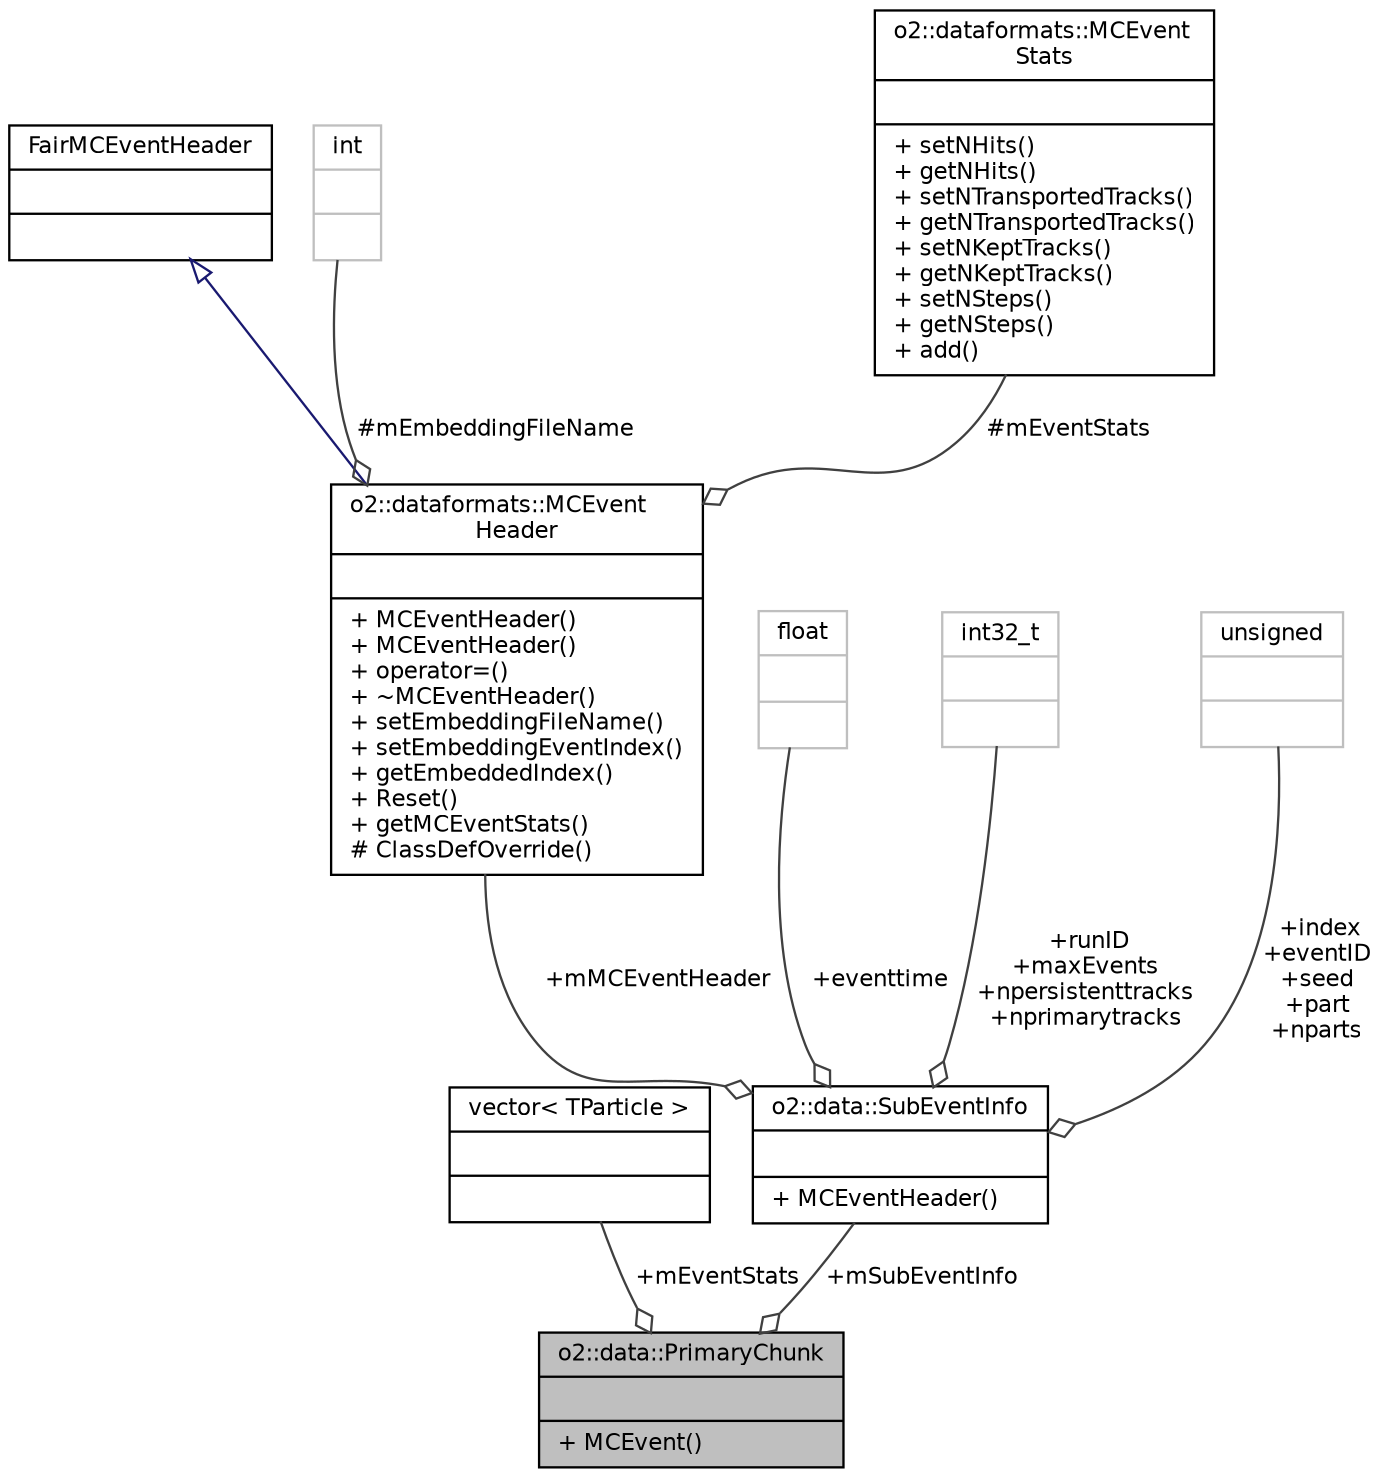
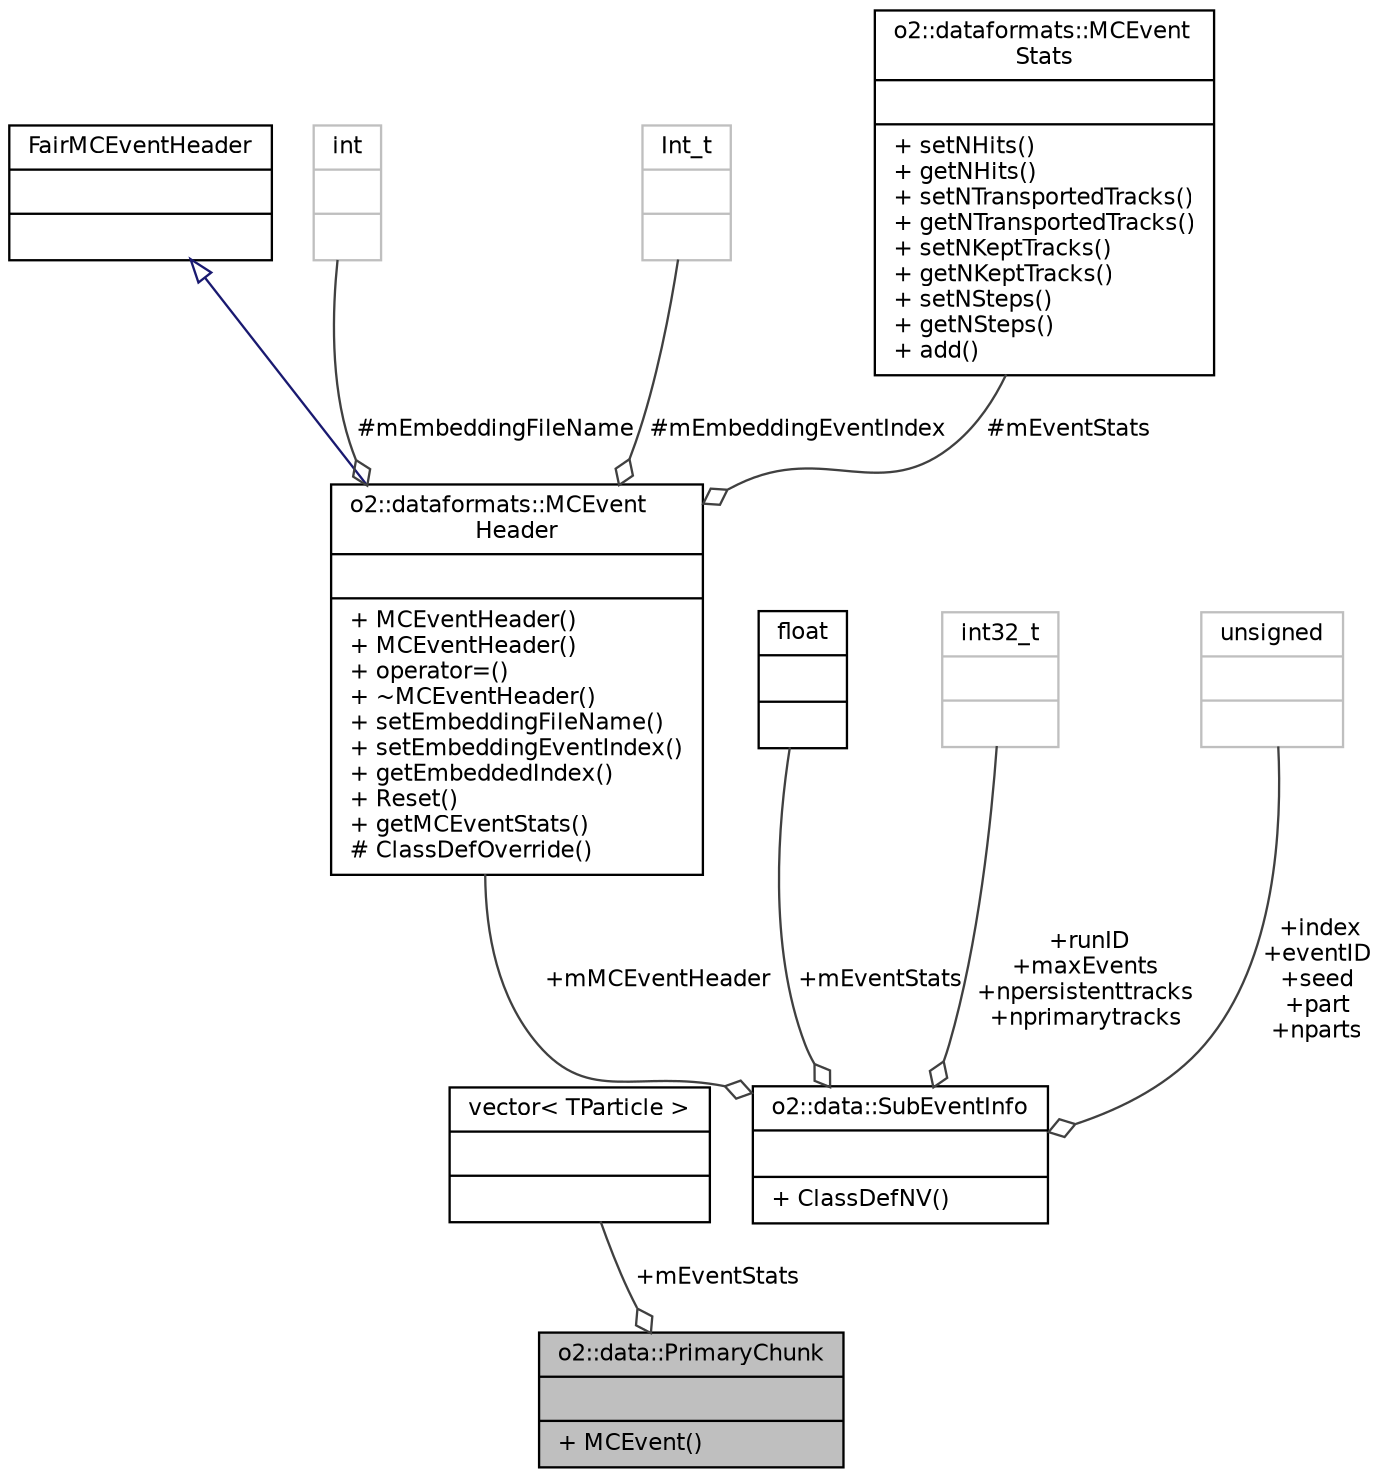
none -> (687, 193)
(803, 680) -> (803, 680)
(877, 981) -> (877, 981)
(885, 1199) -> (861, 1199)
(819, 1269) -> none
